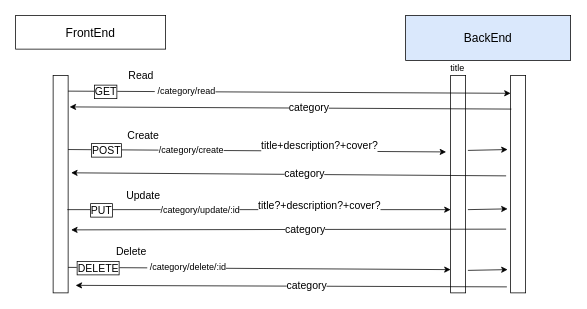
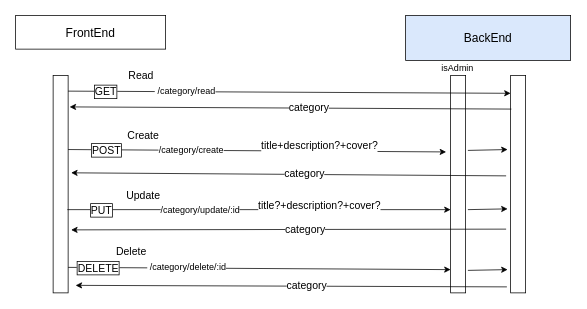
(458, 69) -> (458, 69)
